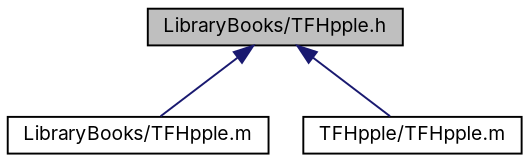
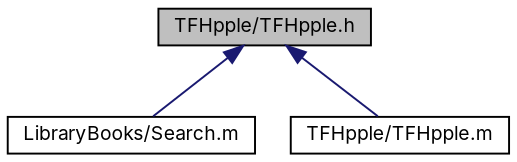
(275, 27) -> (265, 27)
(138, 135) -> (131, 135)
